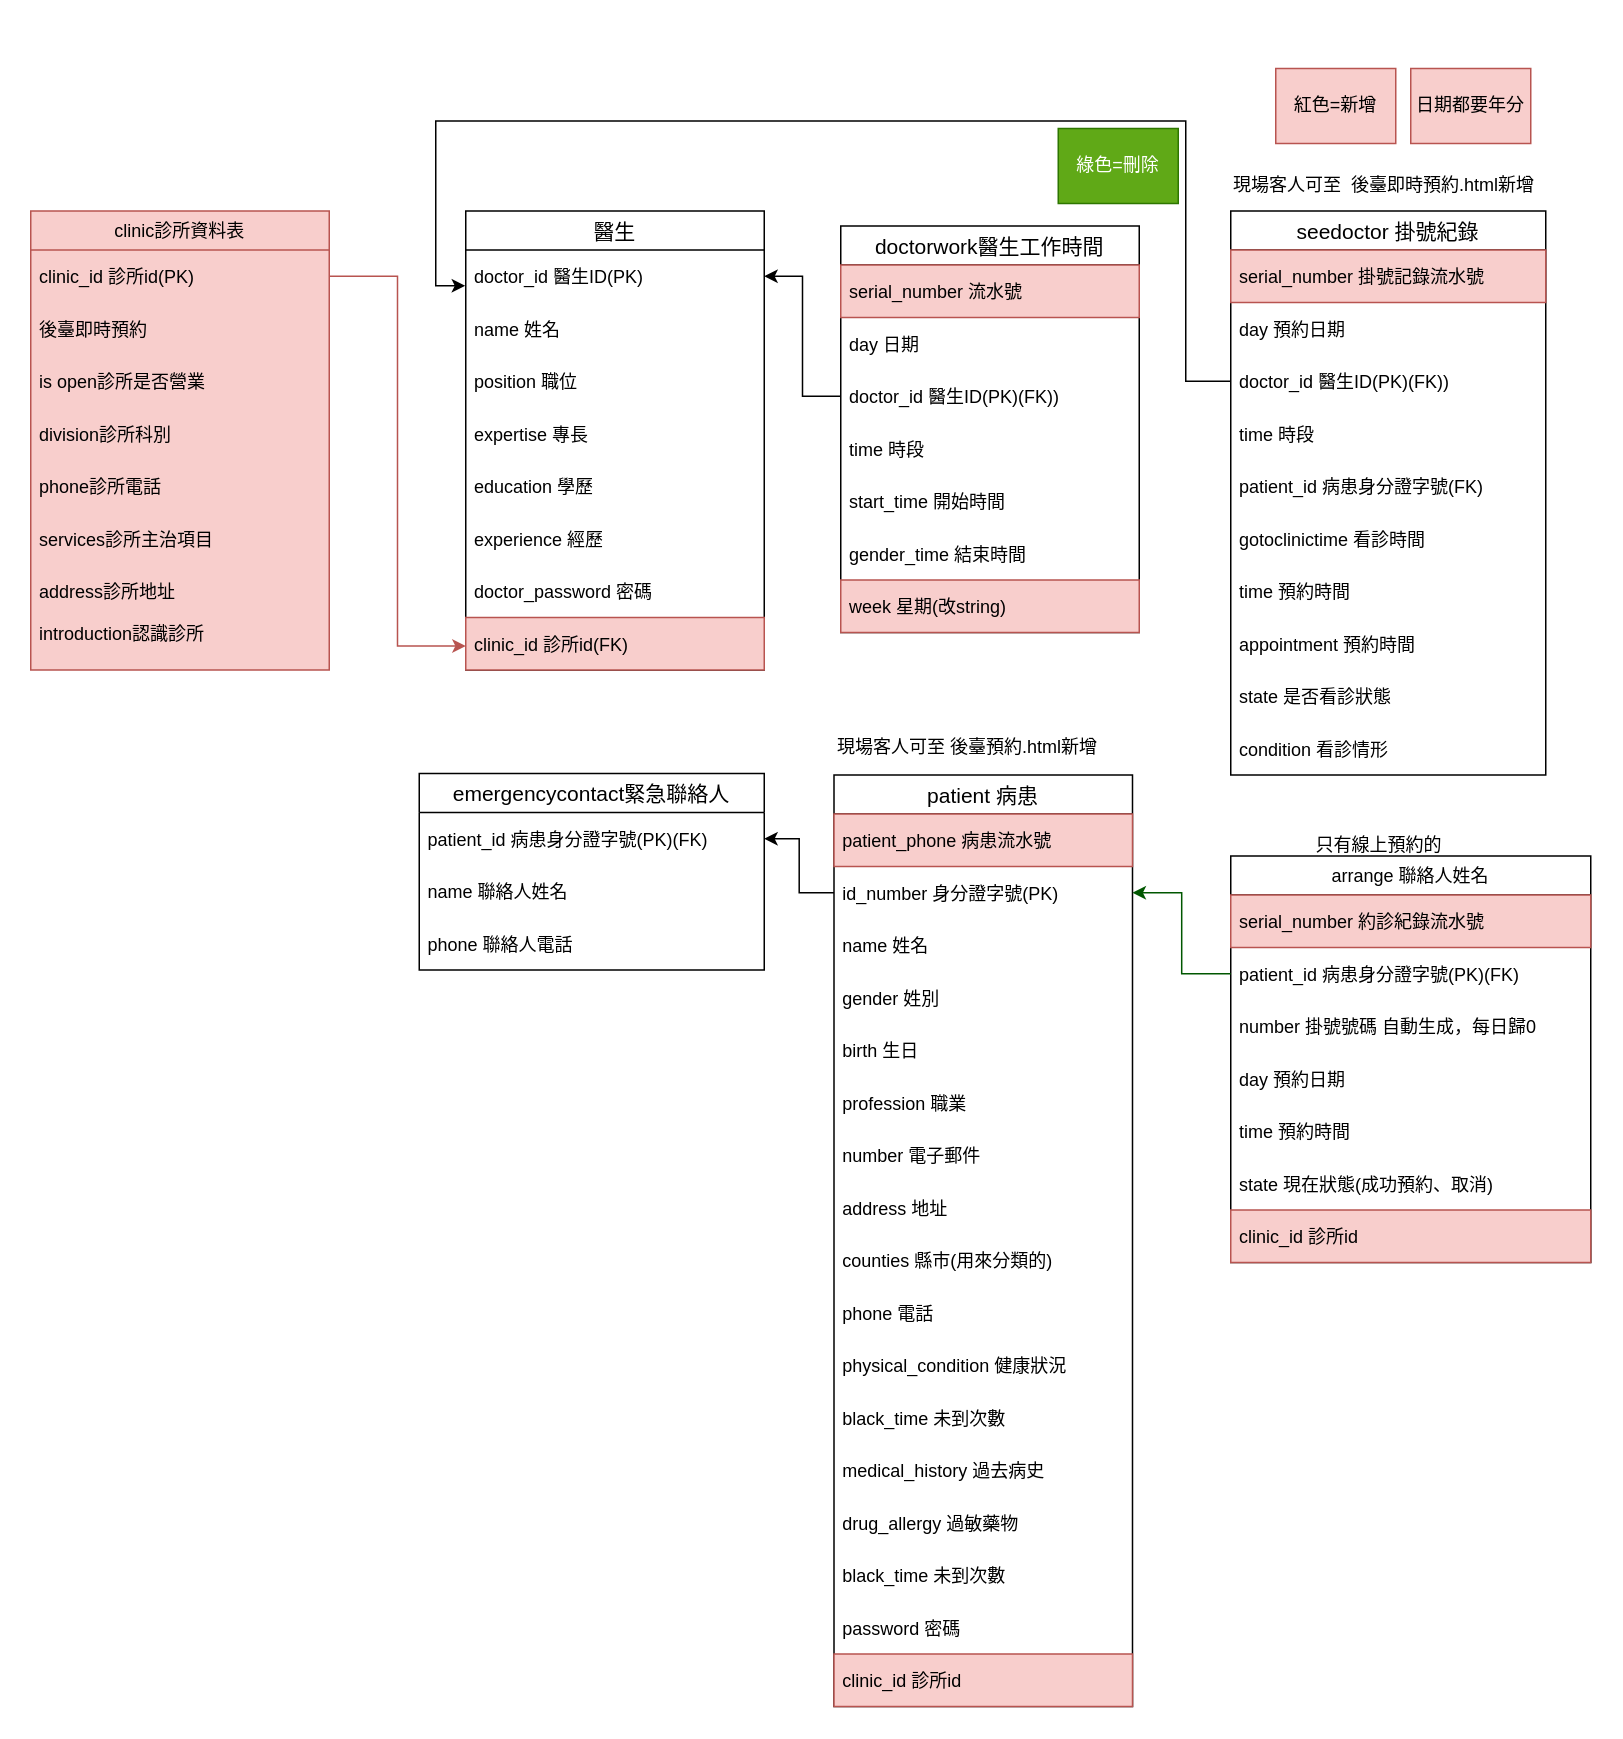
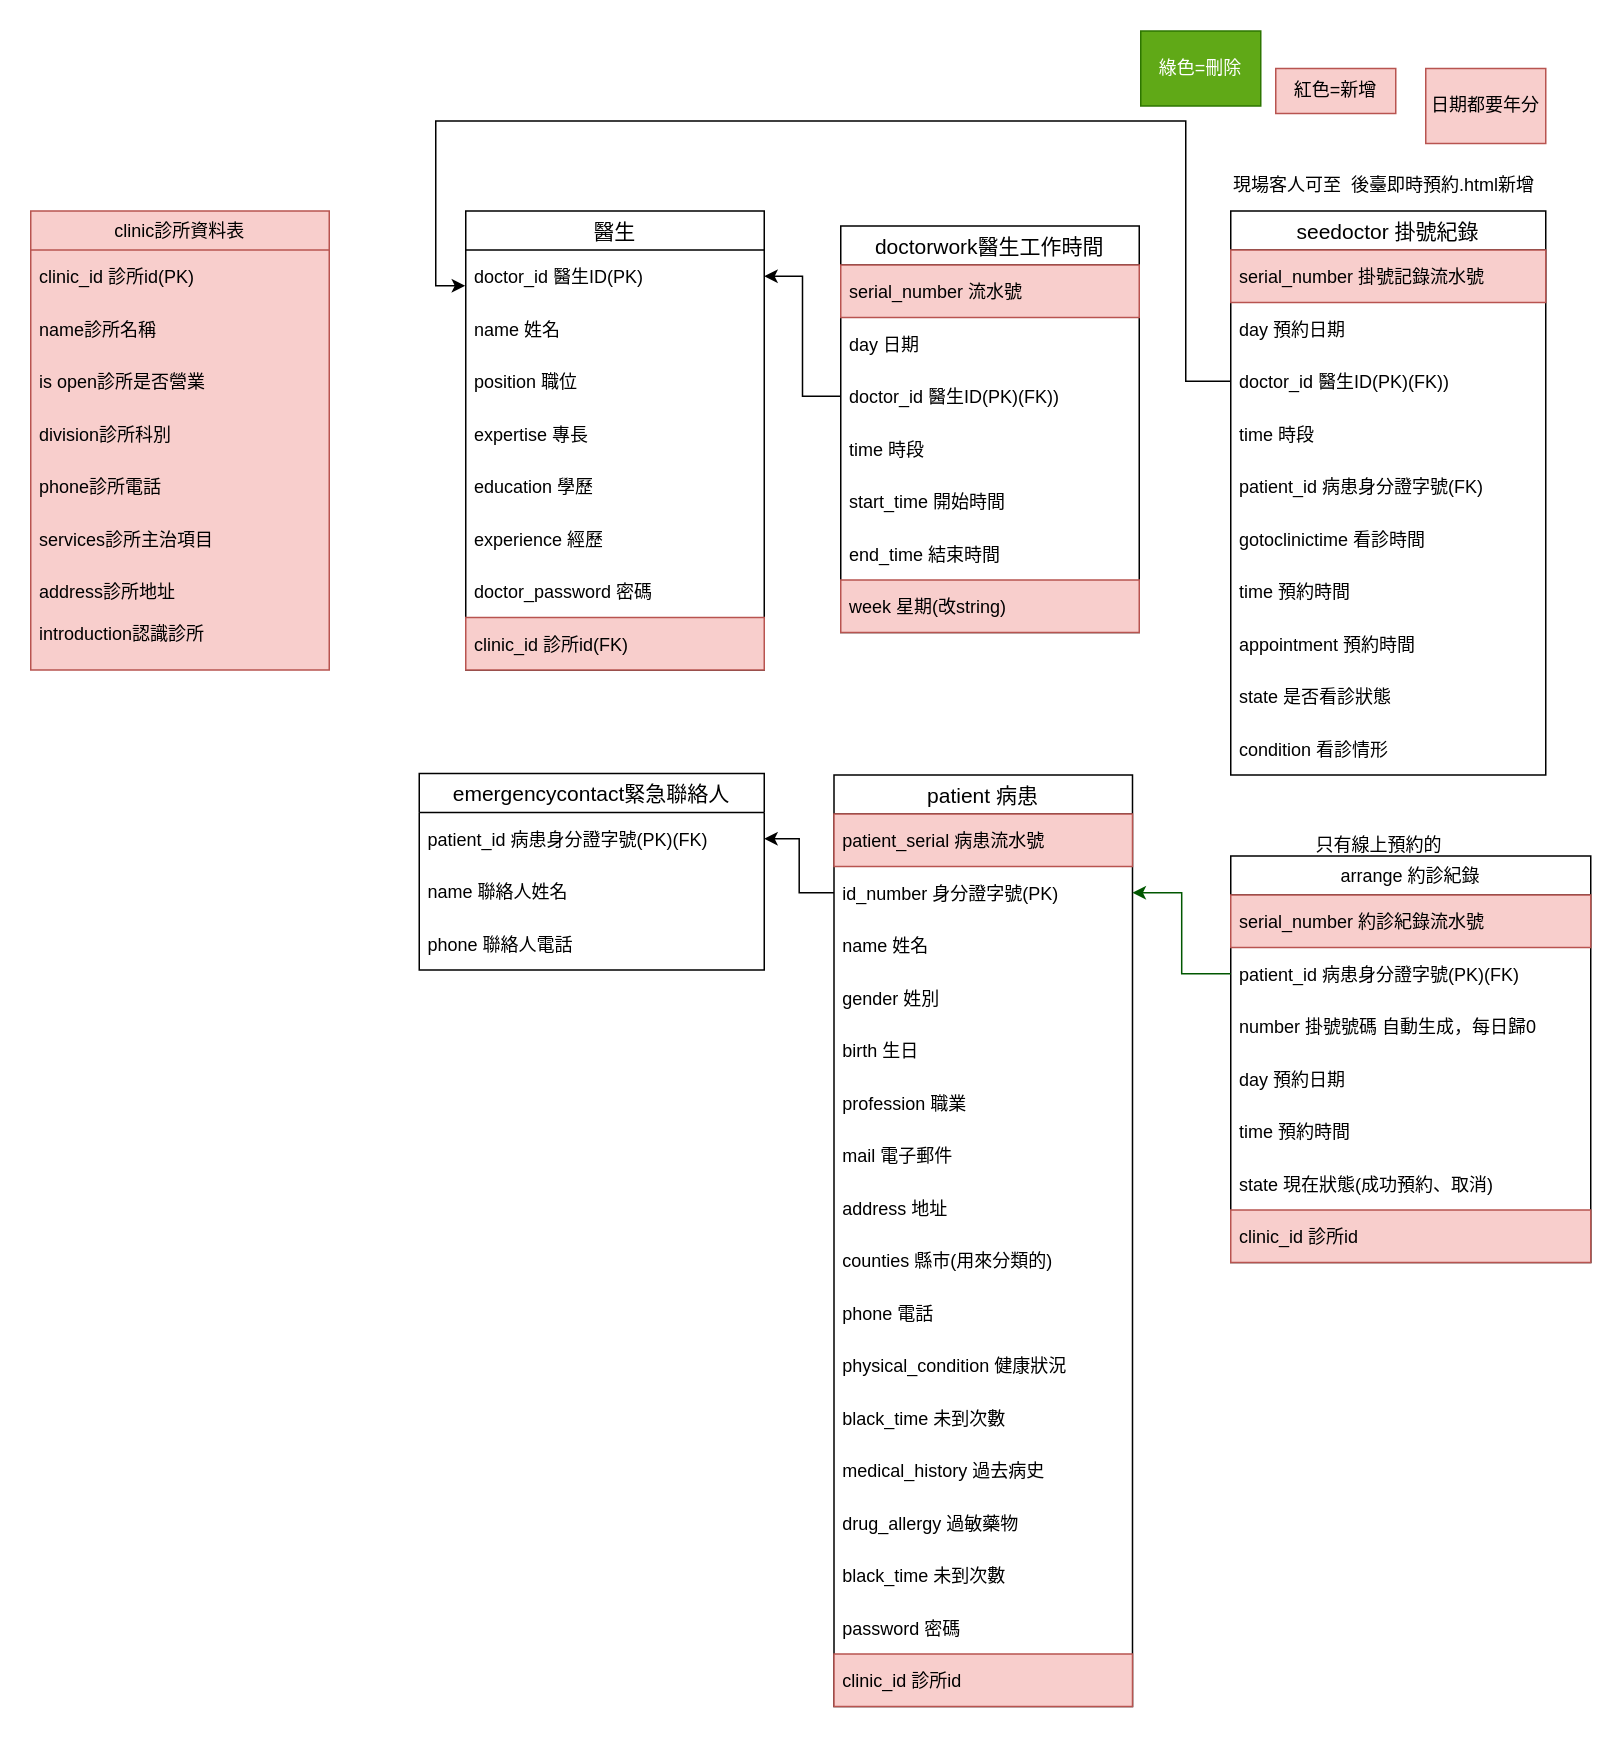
(1336, 106) -> (1336, 91)
(1471, 106) -> (1486, 106)
(1118, 166) -> (1201, 68)
(93, 329) -> (95, 329)
(398, 455) -> none
(941, 554) -> (926, 554)
(987, 747) -> none
(953, 841) -> (953, 841)
(1410, 876) -> (1410, 876)
(911, 1156) -> (896, 1156)
